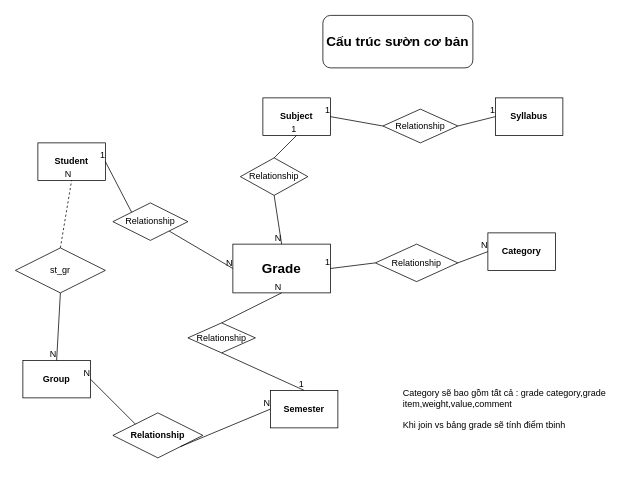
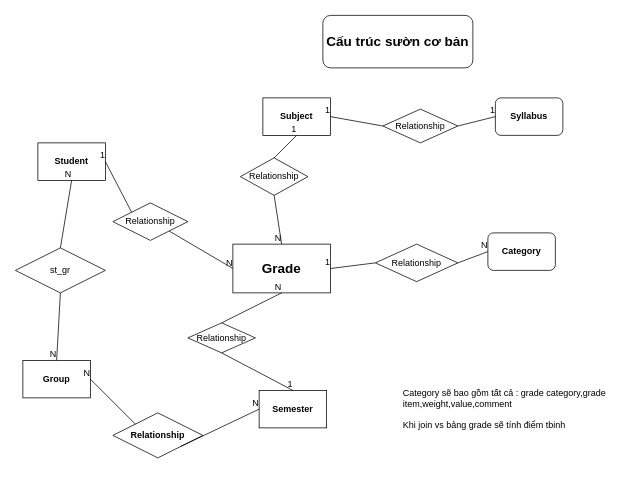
(529, 117) -> (529, 117)
(66, 213) -> (66, 213)
(522, 252) -> (522, 252)
(304, 409) -> (293, 409)
